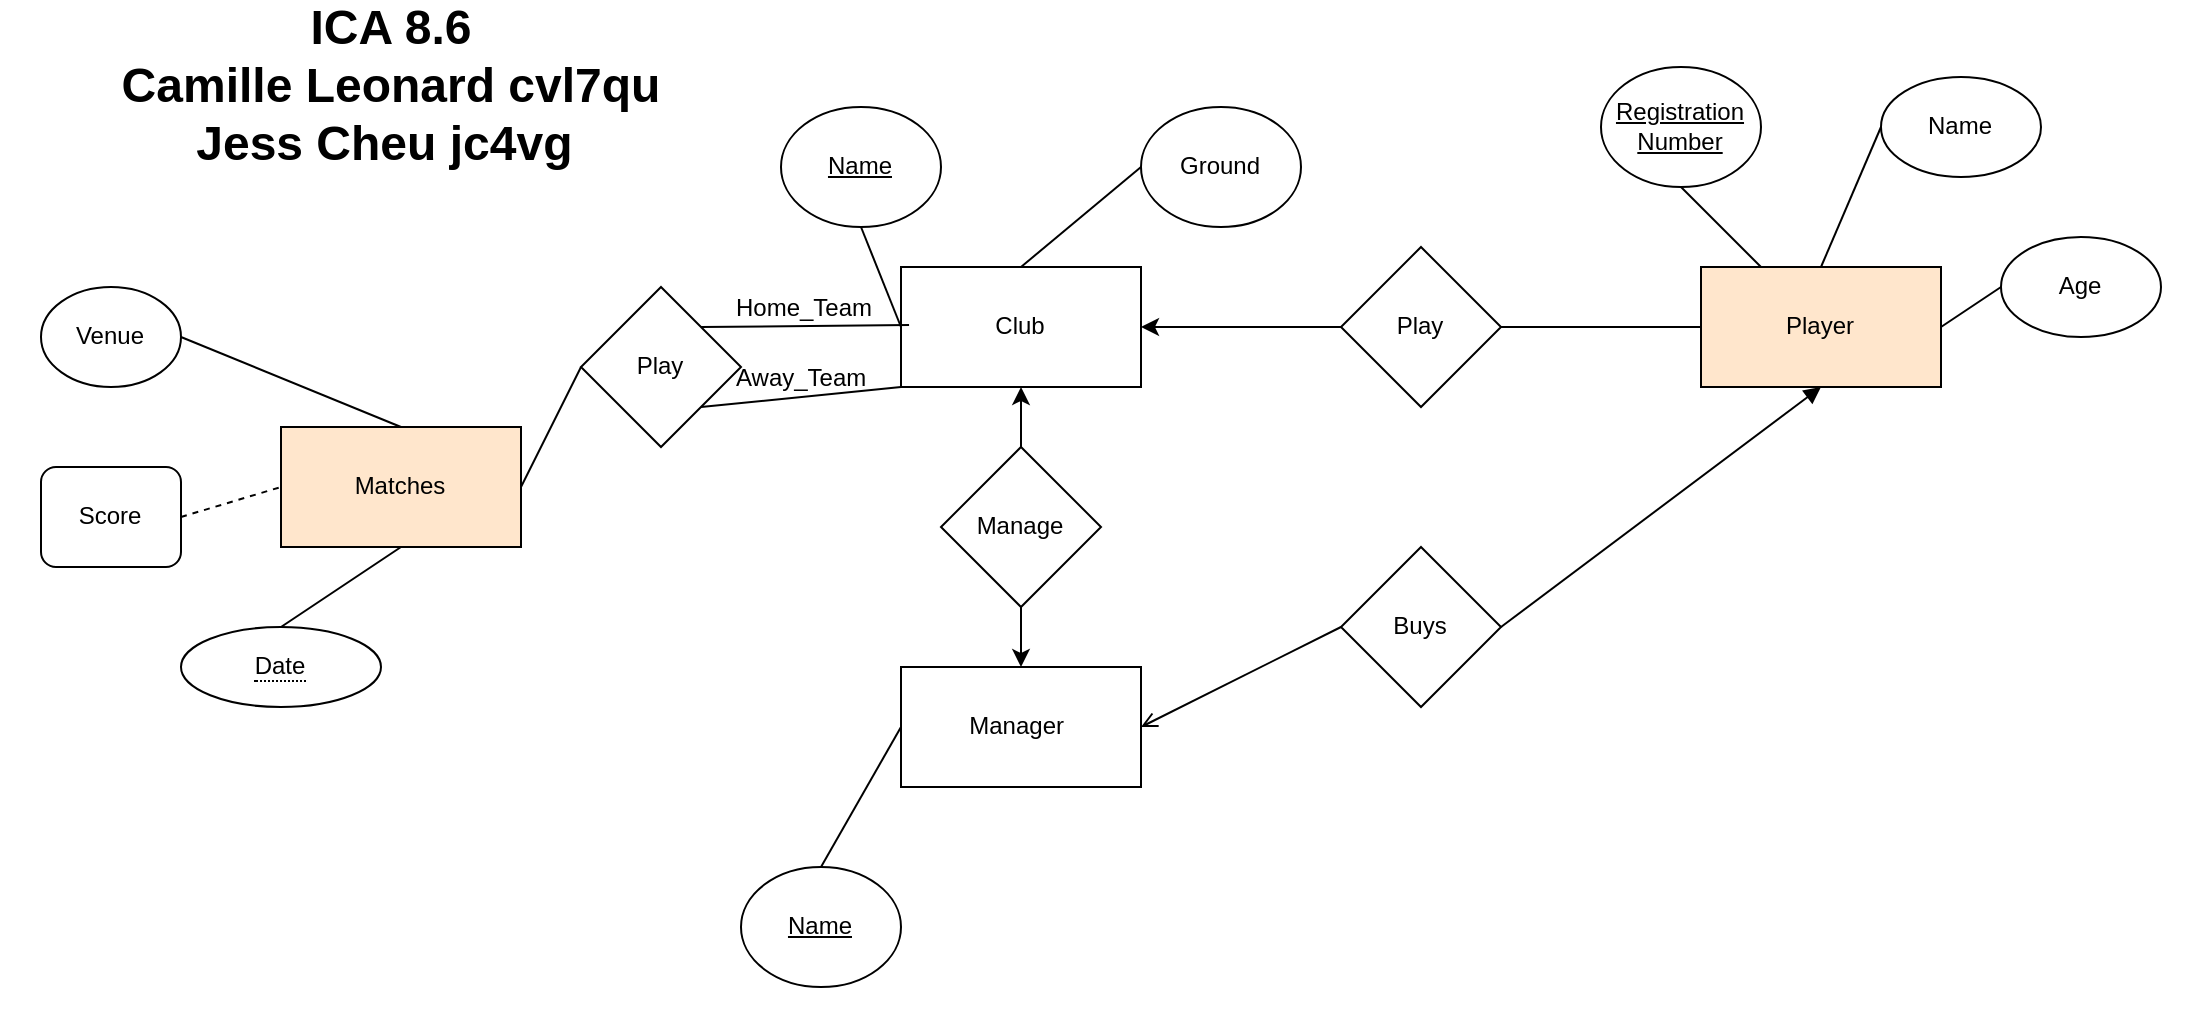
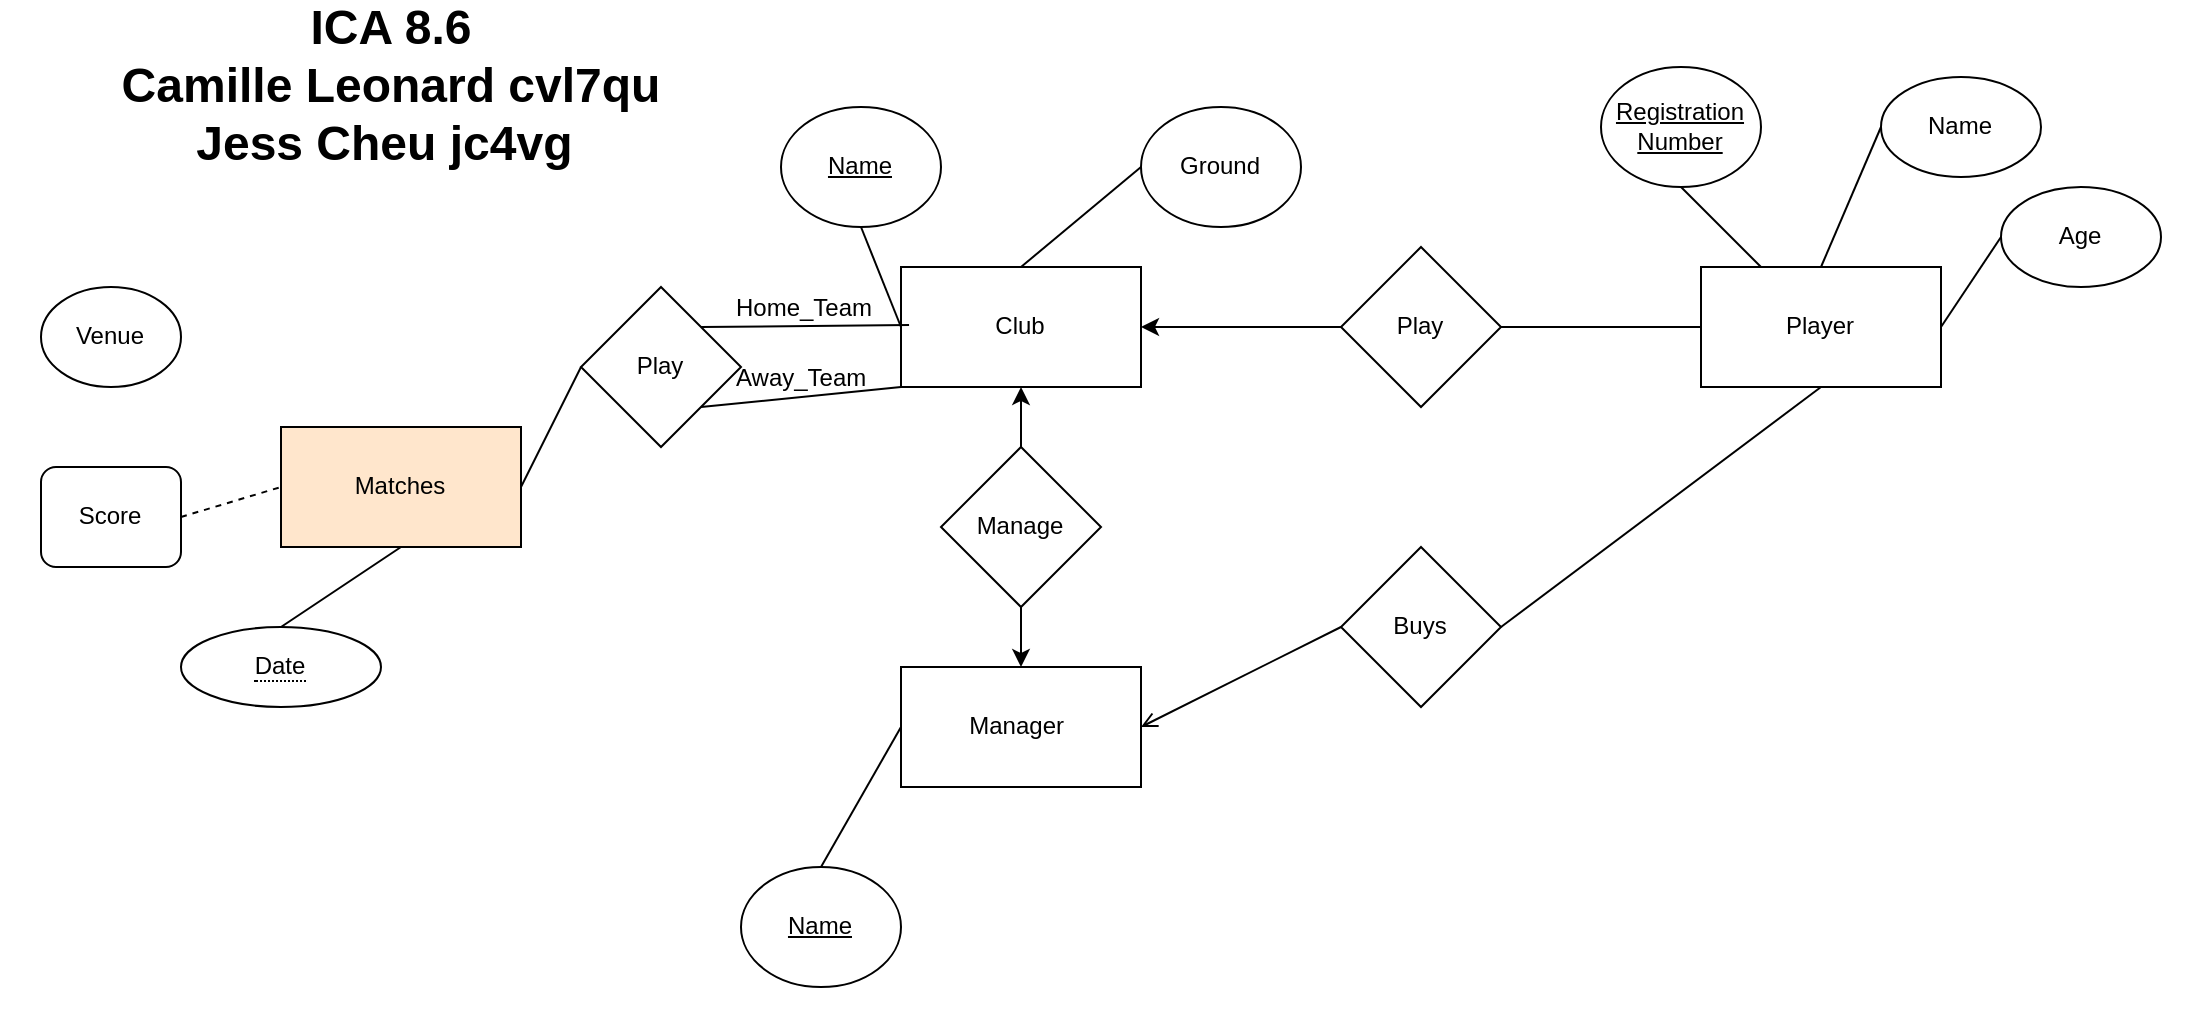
(2081, 287) -> (2081, 237)
(1821, 327) -> (1821, 327)
(291, 382) -> none
(1806, 398) -> (1813, 393)
